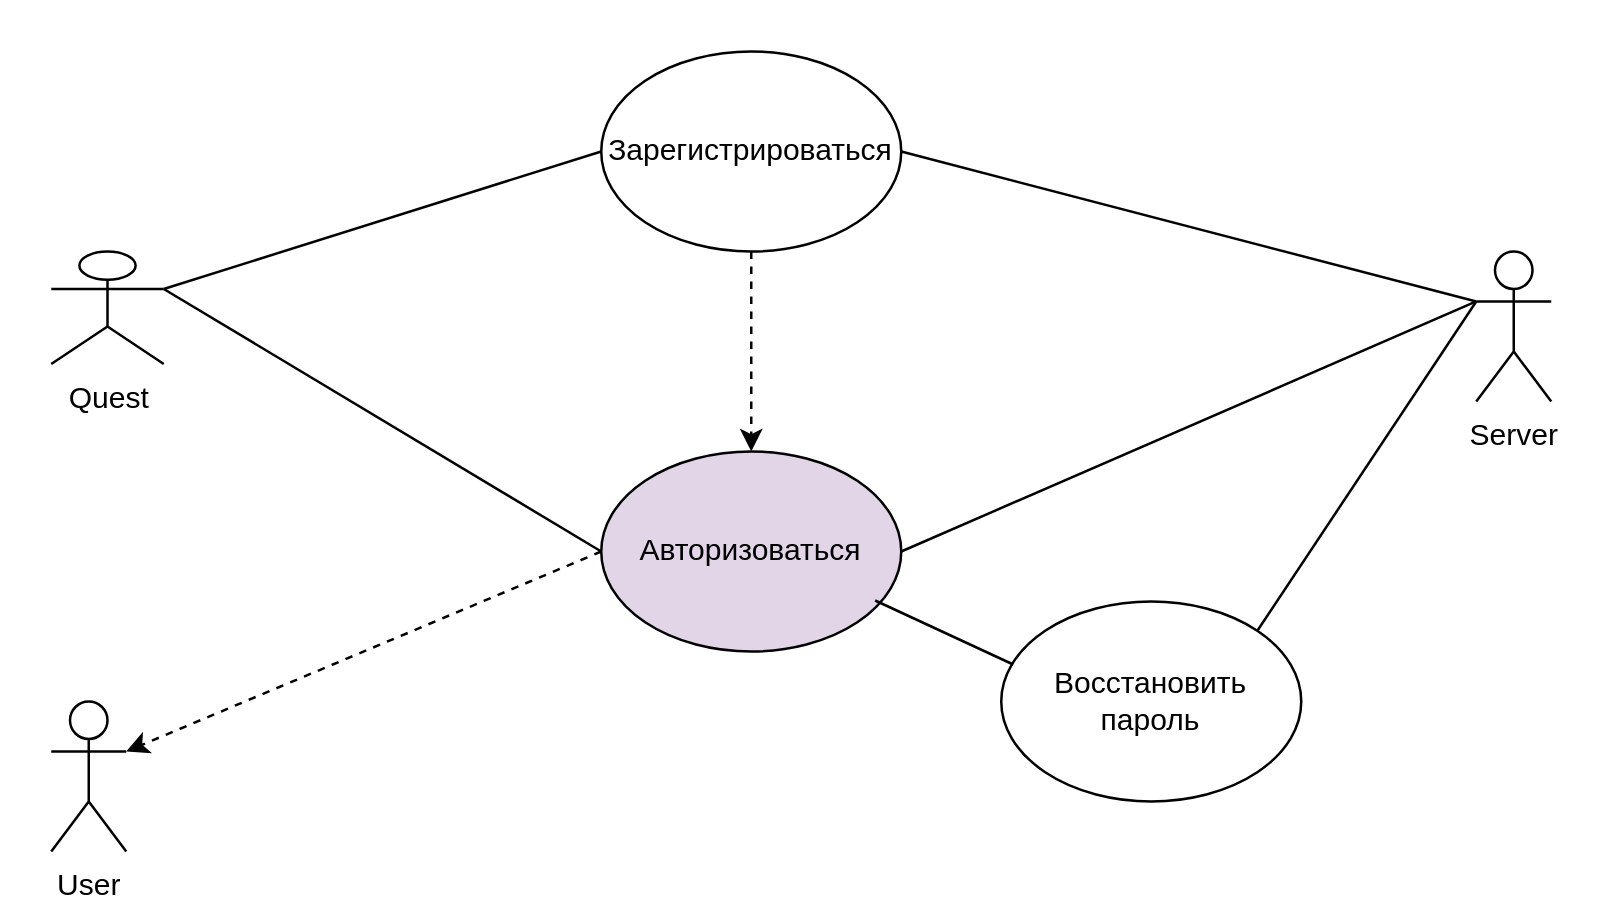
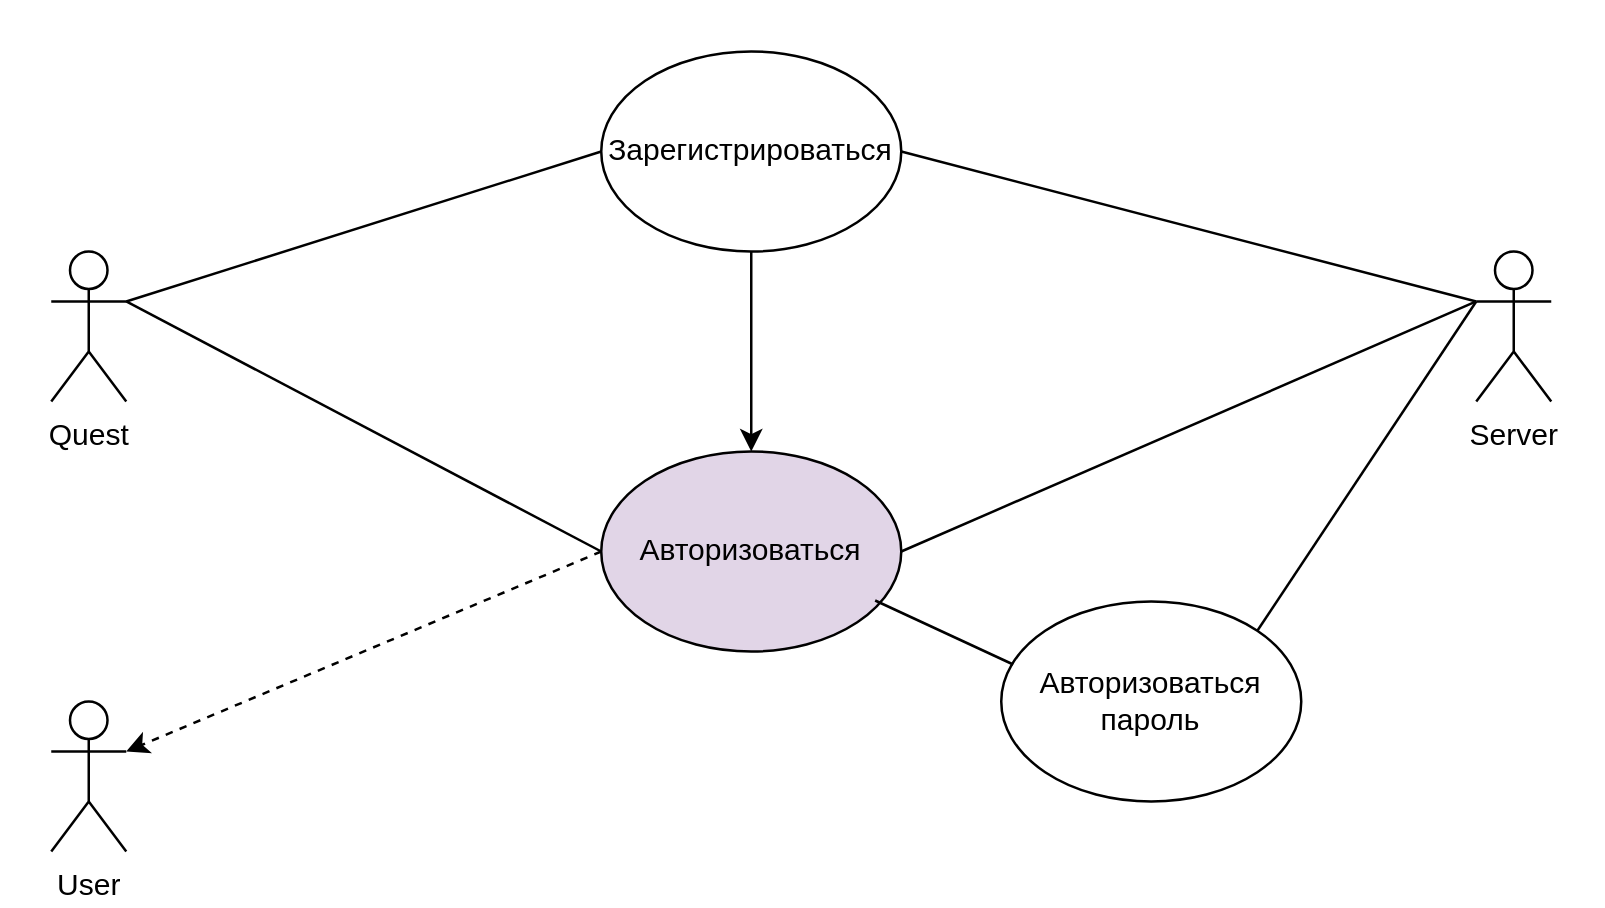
(108, 308) -> (89, 326)
(751, 342) -> (751, 342)
(1151, 701) -> (1151, 701)
